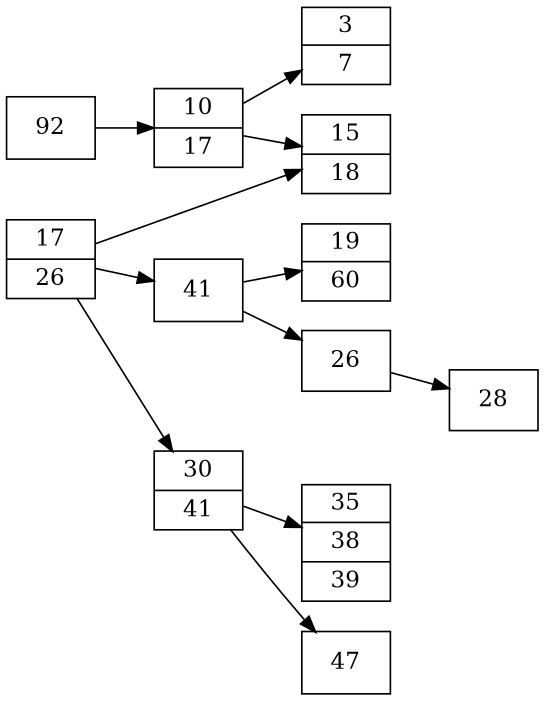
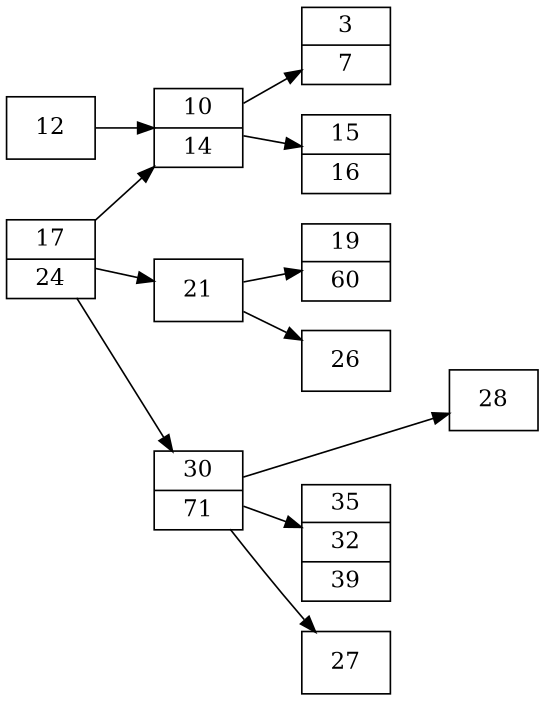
(51, 128) -> (51, 128)
(198, 147) -> (198, 147)
(346, 173) -> (346, 173)
(191, 209) -> (118, 199)
(51, 278) -> (51, 278)
(198, 290) -> (198, 290)
(412, 378) -> (338, 448)
(198, 509) -> (198, 509)
(346, 541) -> (346, 541)
(346, 663) -> (346, 663)
